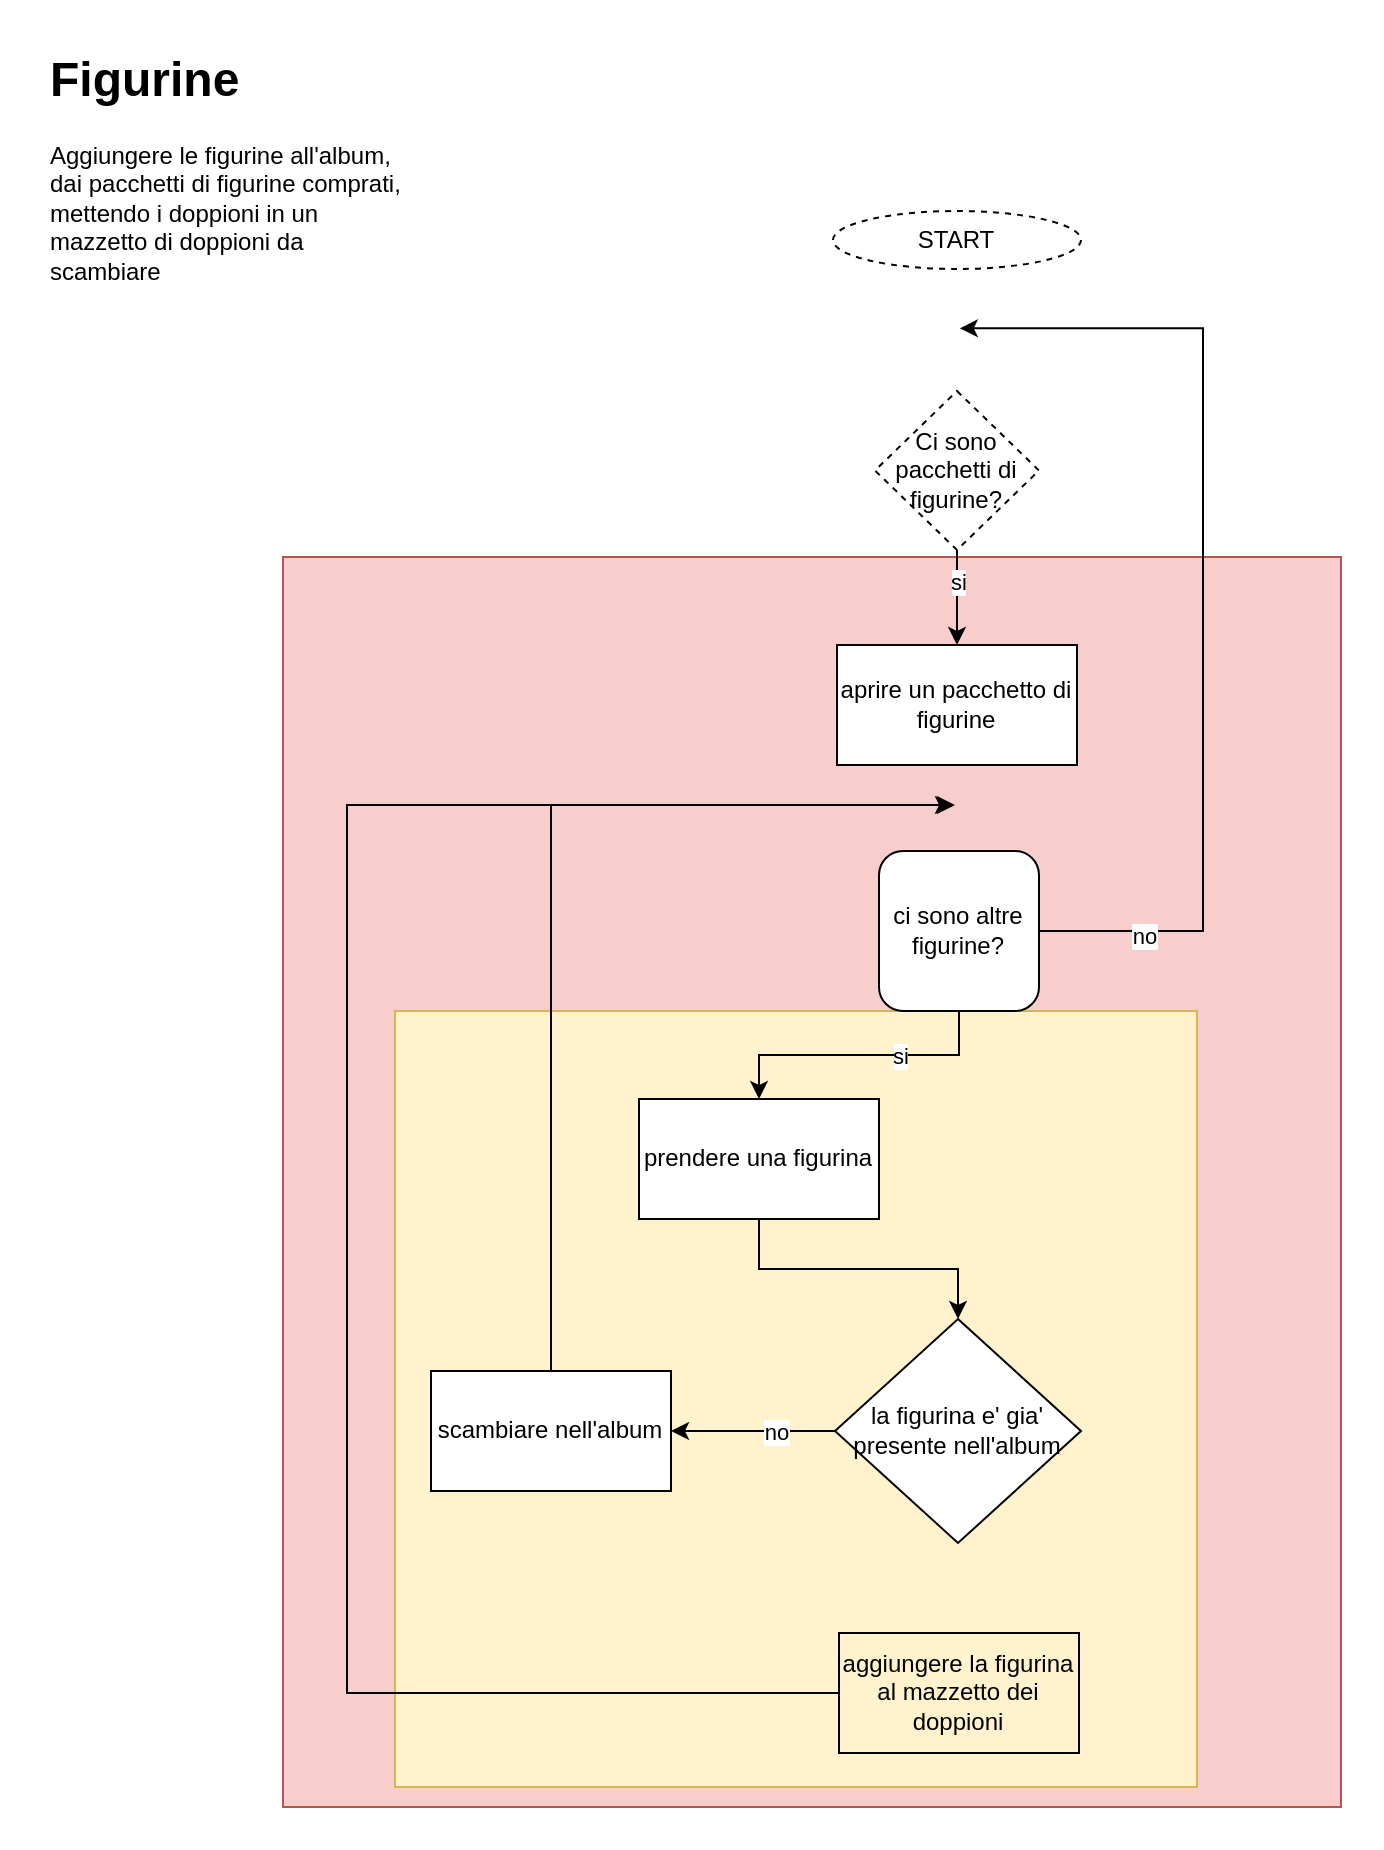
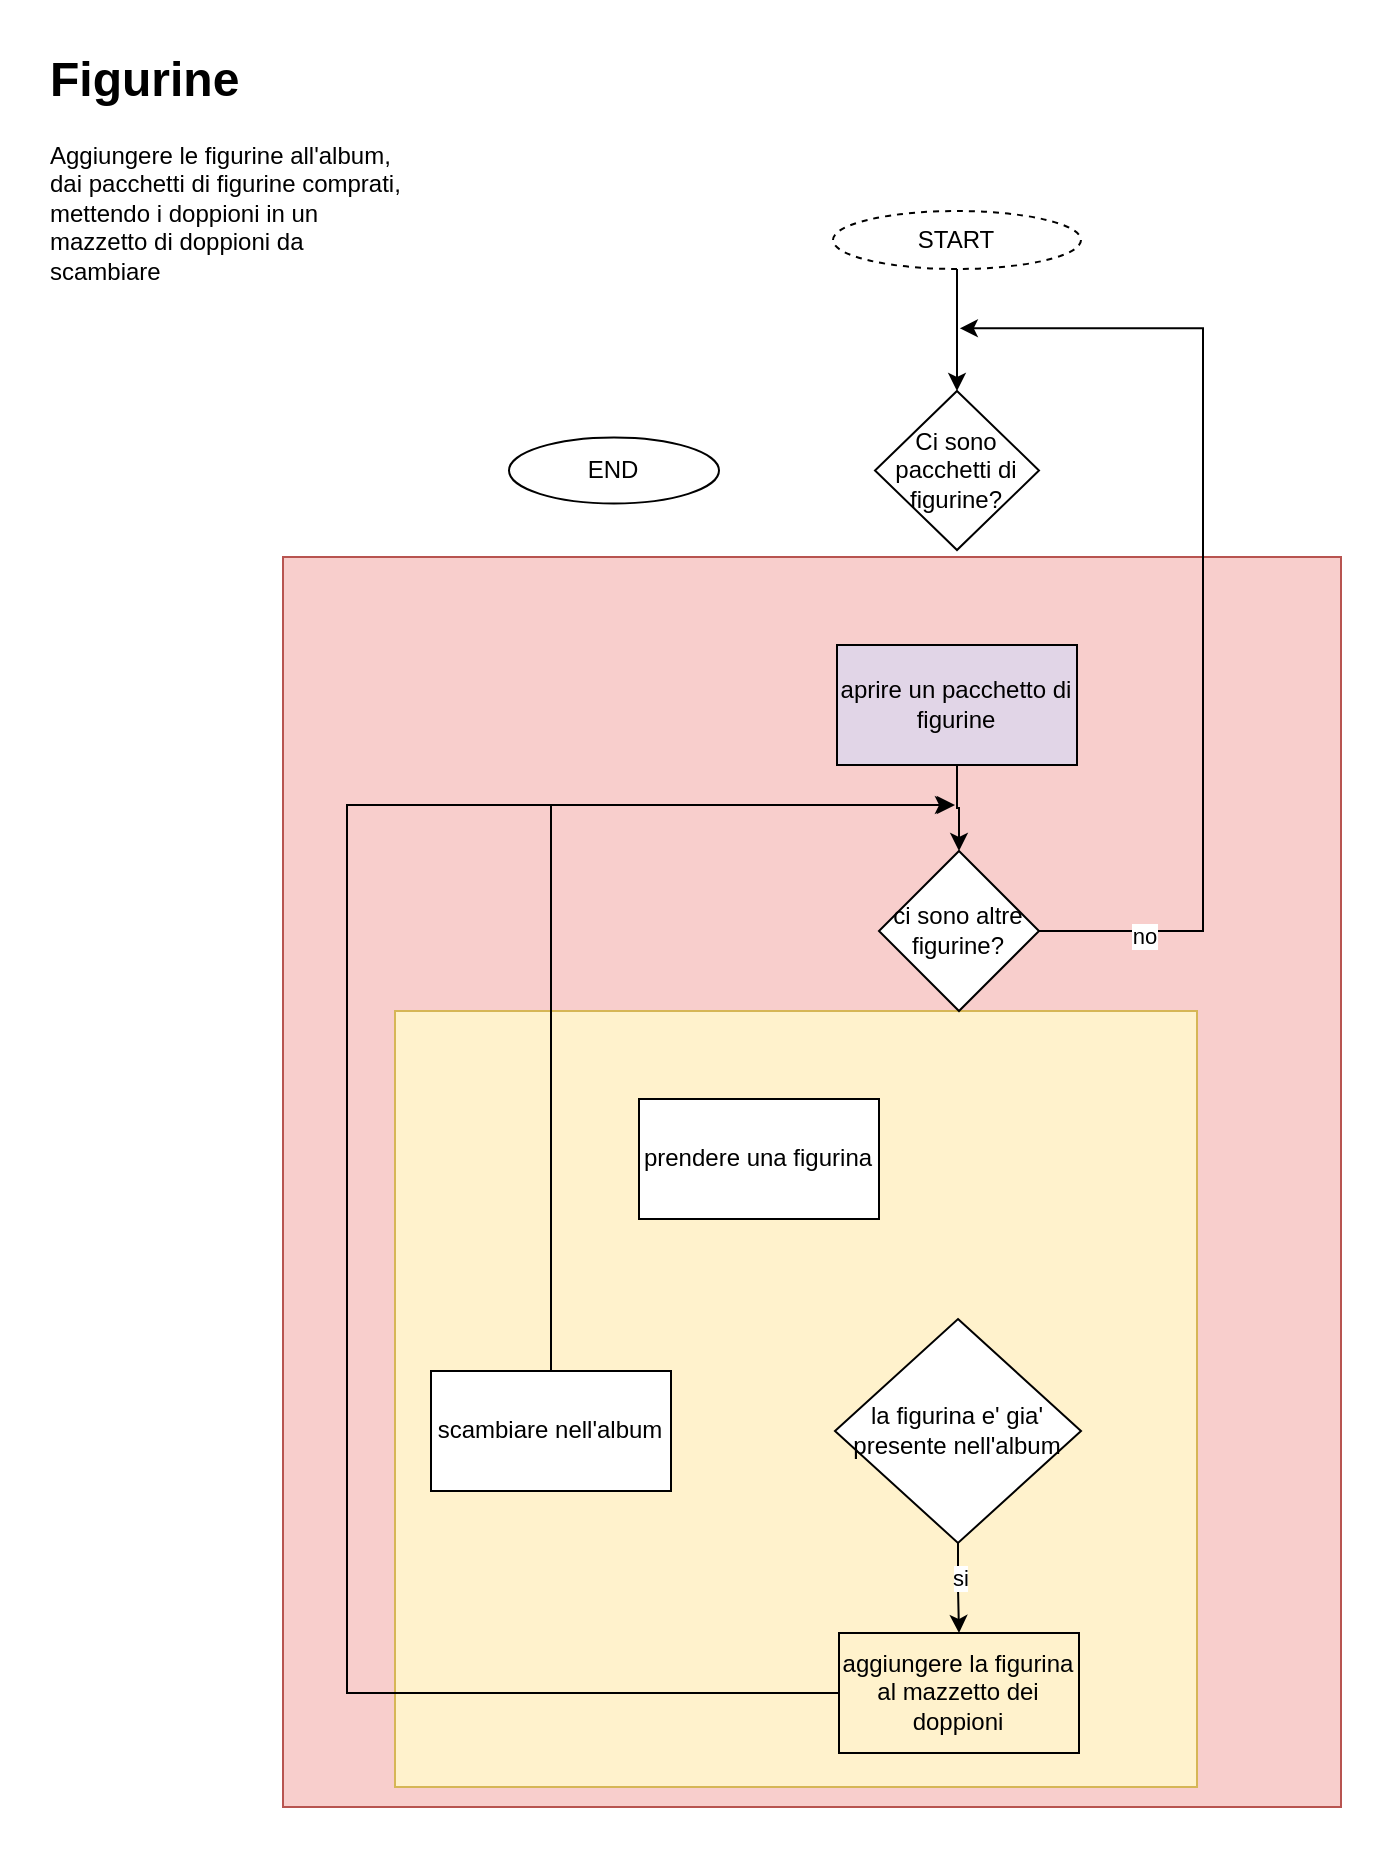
none -> (957, 323)
none -> (614, 471)
(957, 471) -> (957, 471)
(957, 591) -> none
(957, 705) -> (957, 705)
none -> (957, 802)
(959, 931) -> (959, 931)
(866, 1055) -> none
(852, 1269) -> none
(760, 1431) -> none
none -> (958, 1581)
